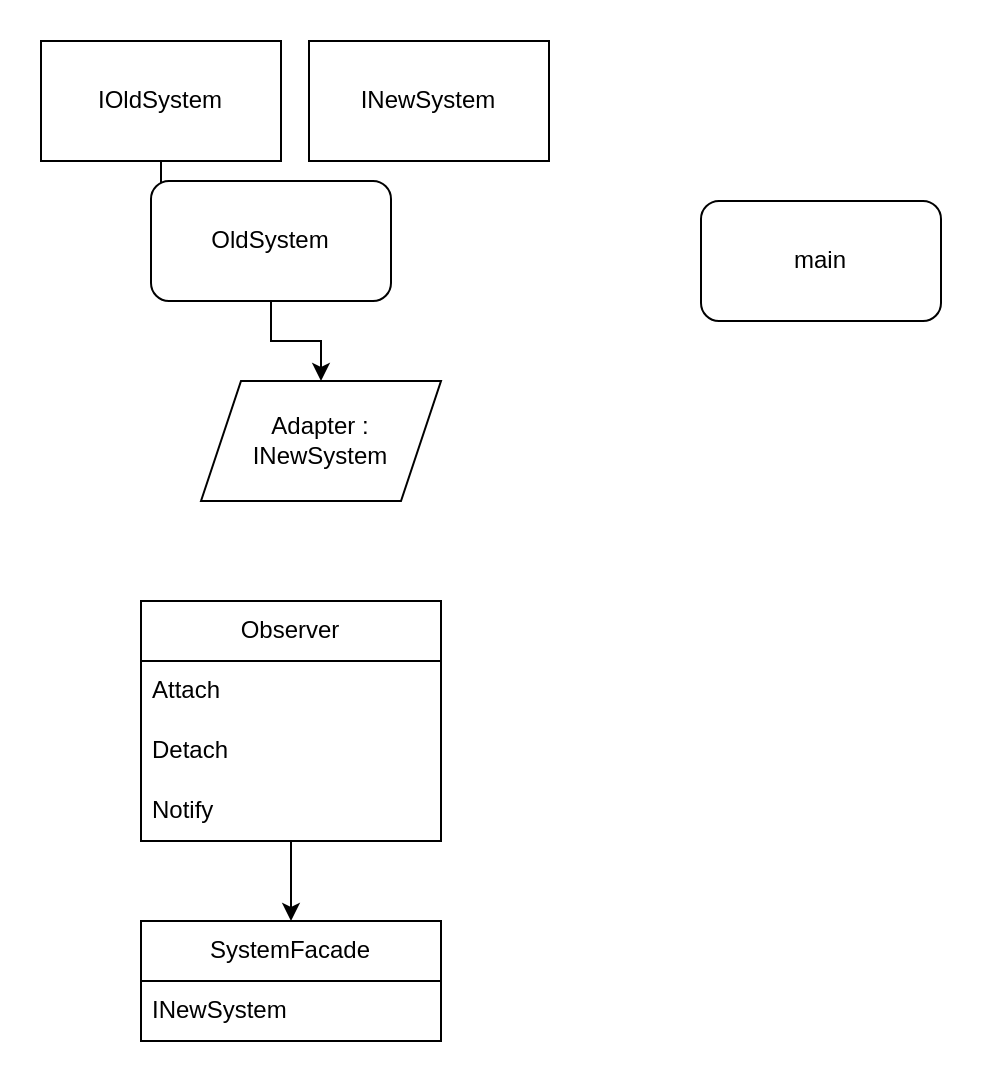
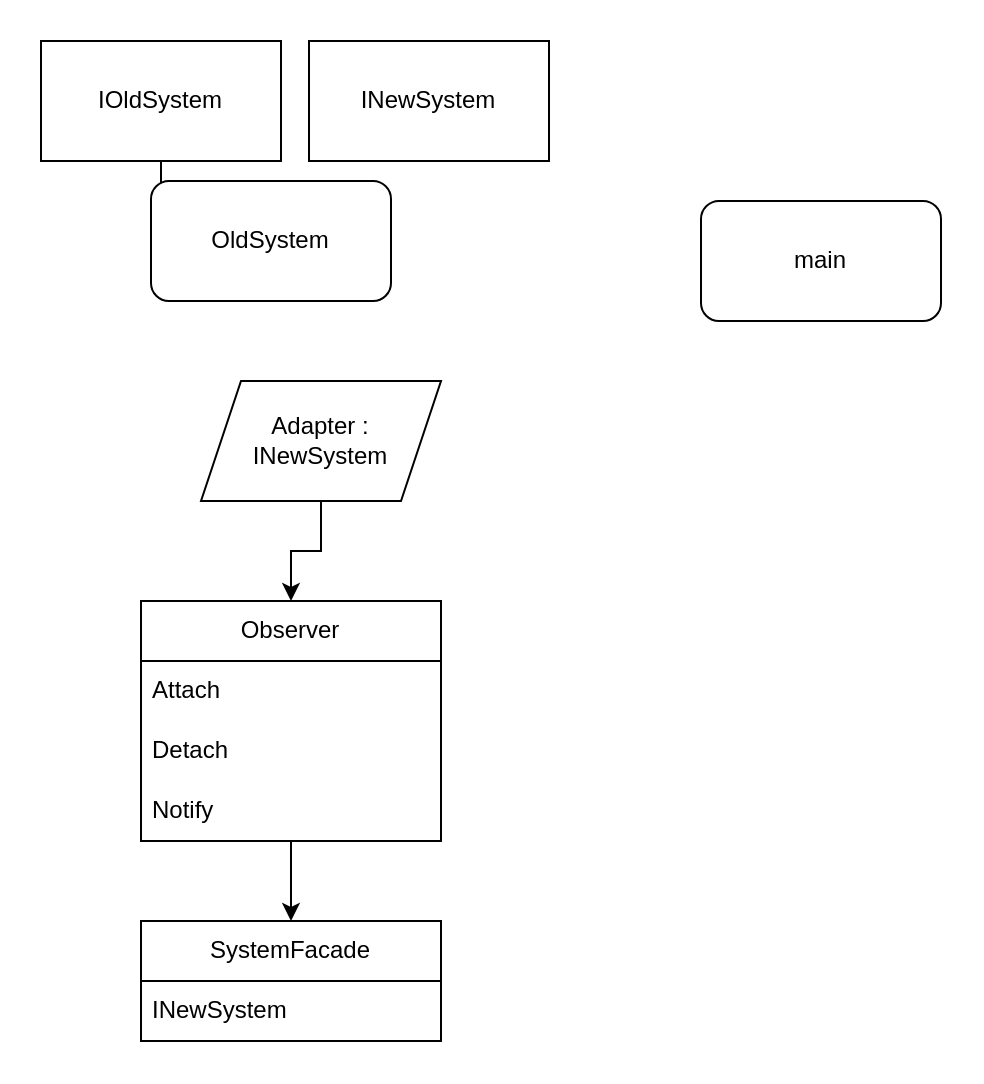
(289, 341) -> none
none -> (313, 551)
